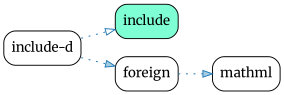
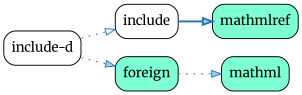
(147, 21) -> (147, 21)
none -> (255, 21)
(147, 74) -> (147, 74)
(246, 74) -> (255, 74)
